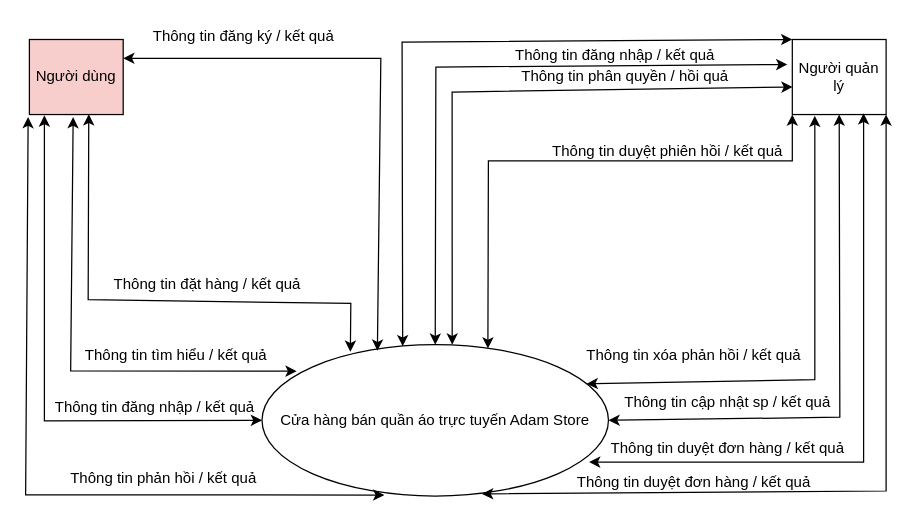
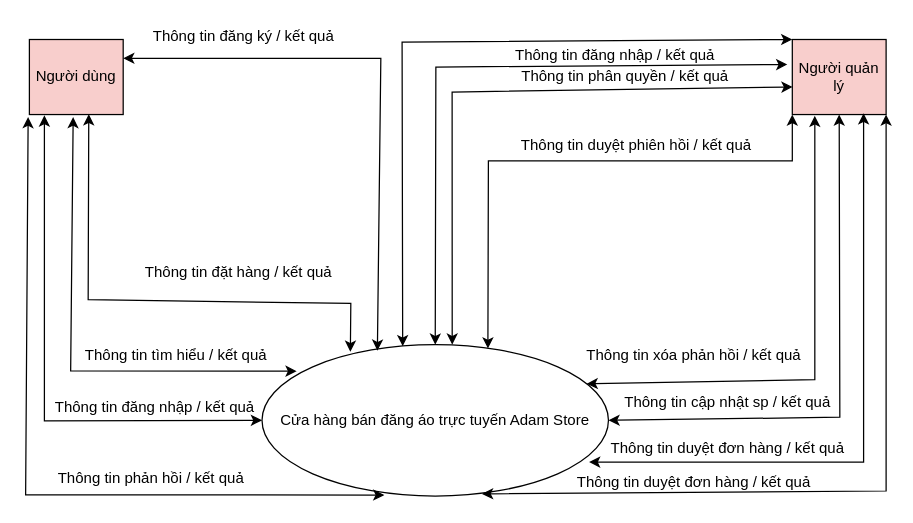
(625, 77) -> (625, 77)
(839, 77) -> (839, 77)
(667, 152) -> (636, 146)
(206, 284) -> (238, 272)
(435, 421) -> (435, 421)
(163, 478) -> (150, 478)
